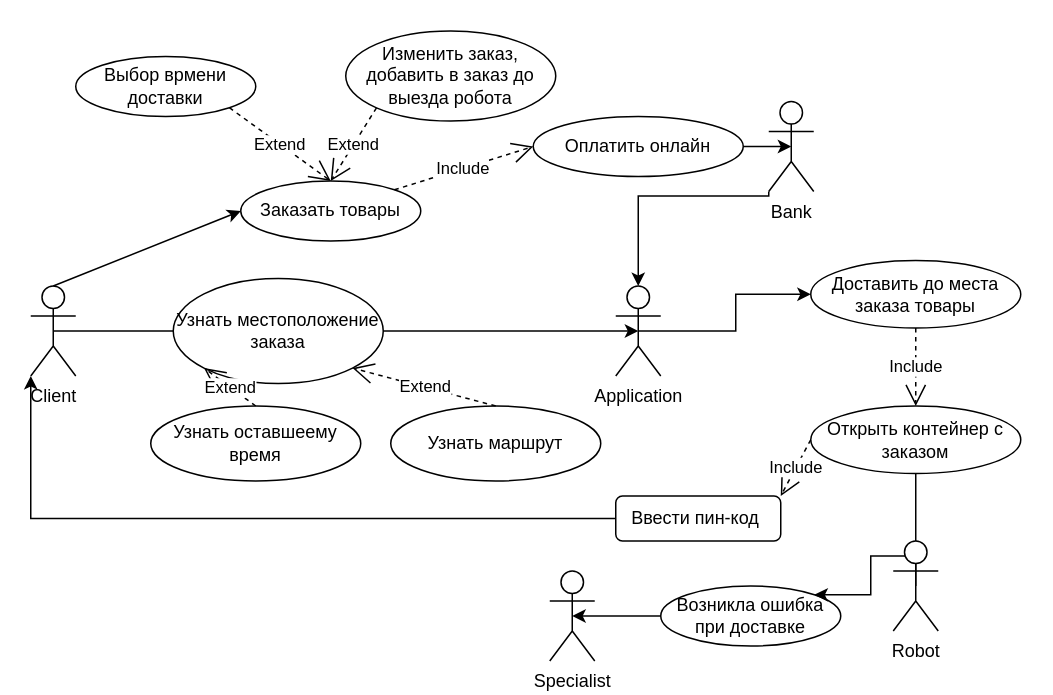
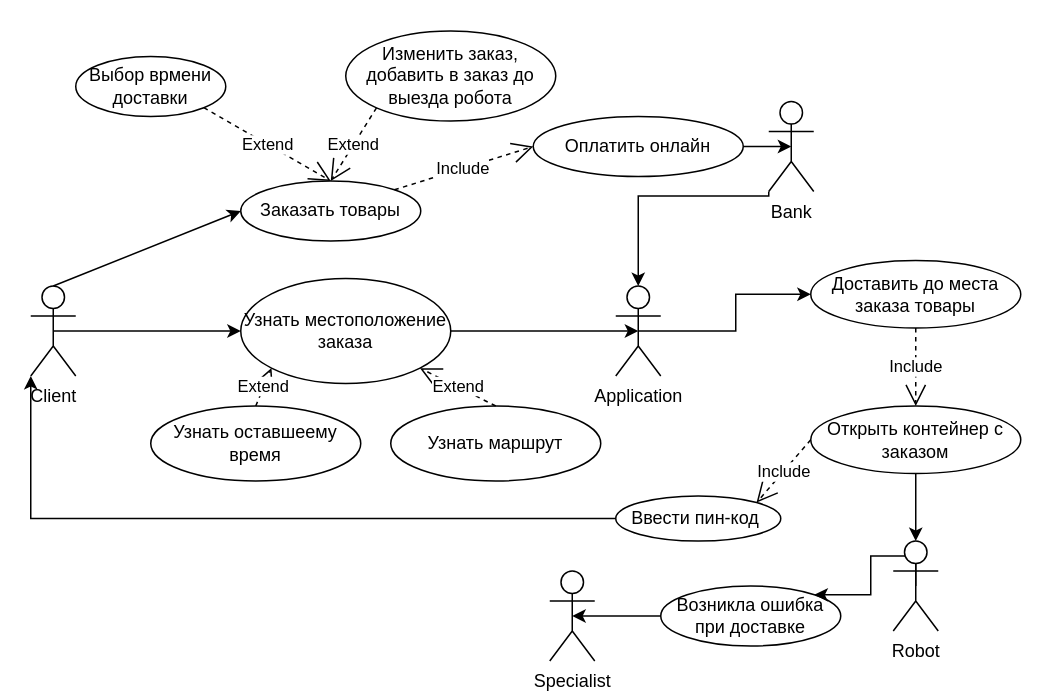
(166, 86) -> (151, 86)
(278, 331) -> (346, 331)
(698, 518) -> (698, 518)
(916, 533) -> (916, 529)
